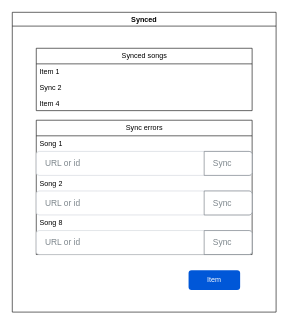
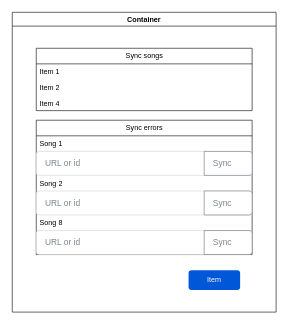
(144, 20) -> (144, 20)
(145, 56) -> (145, 56)
(51, 88) -> (51, 88)
